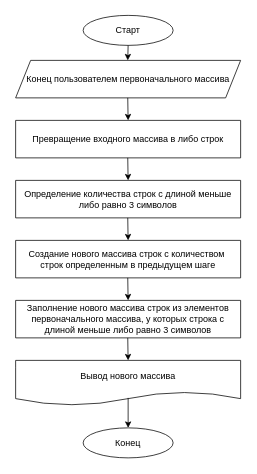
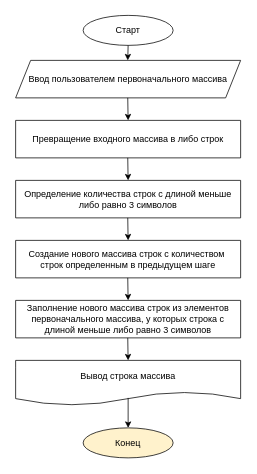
(128, 79) -> (128, 79)
(128, 376) -> (128, 376)
(128, 443) -> (128, 443)
